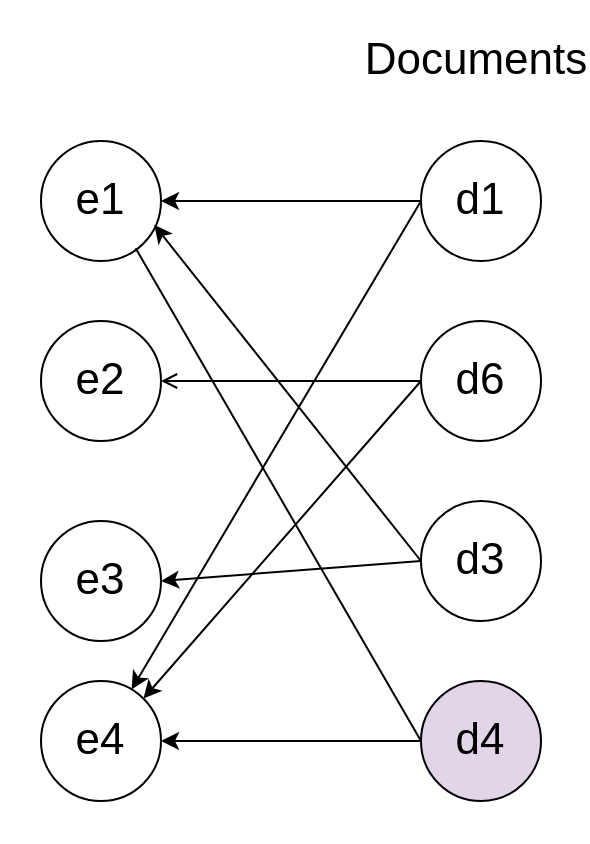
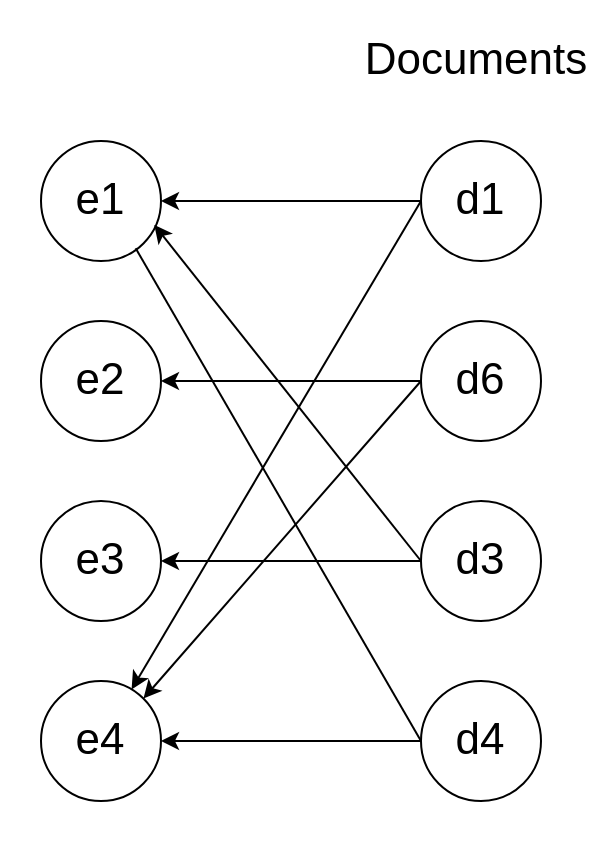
(172, 381) -> (176, 381)
(101, 581) -> (101, 561)
(481, 741) -> (481, 741)
